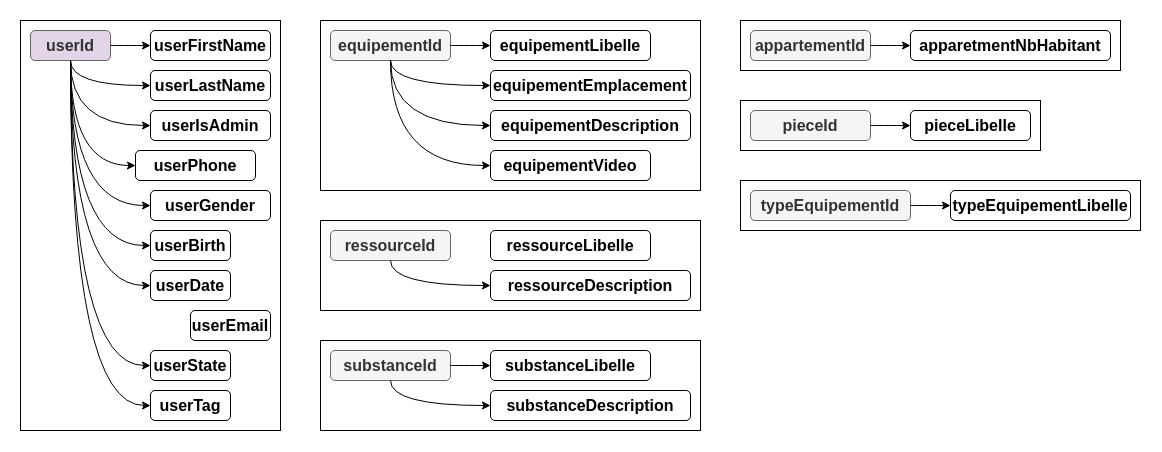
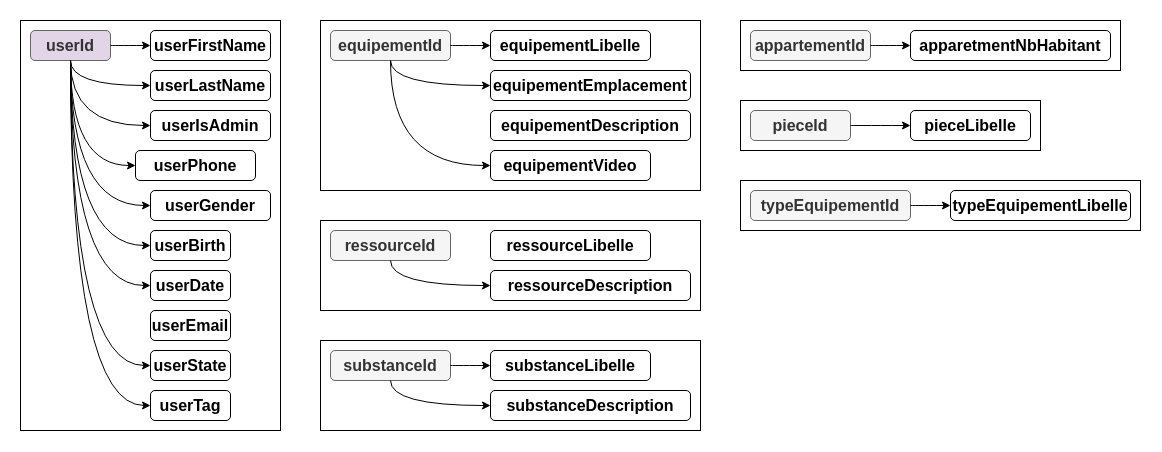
(429, 117) -> none
(811, 126) -> (801, 126)
(231, 326) -> (191, 326)
